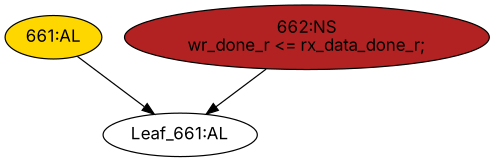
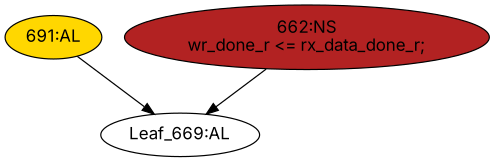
(53, 37) -> (53, 37)
(180, 135) -> (180, 135)
